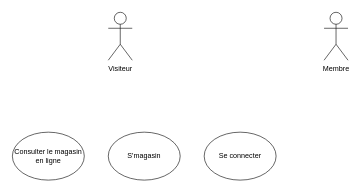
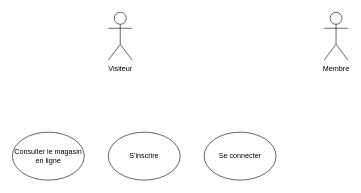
(144, 156) -> (144, 156)
